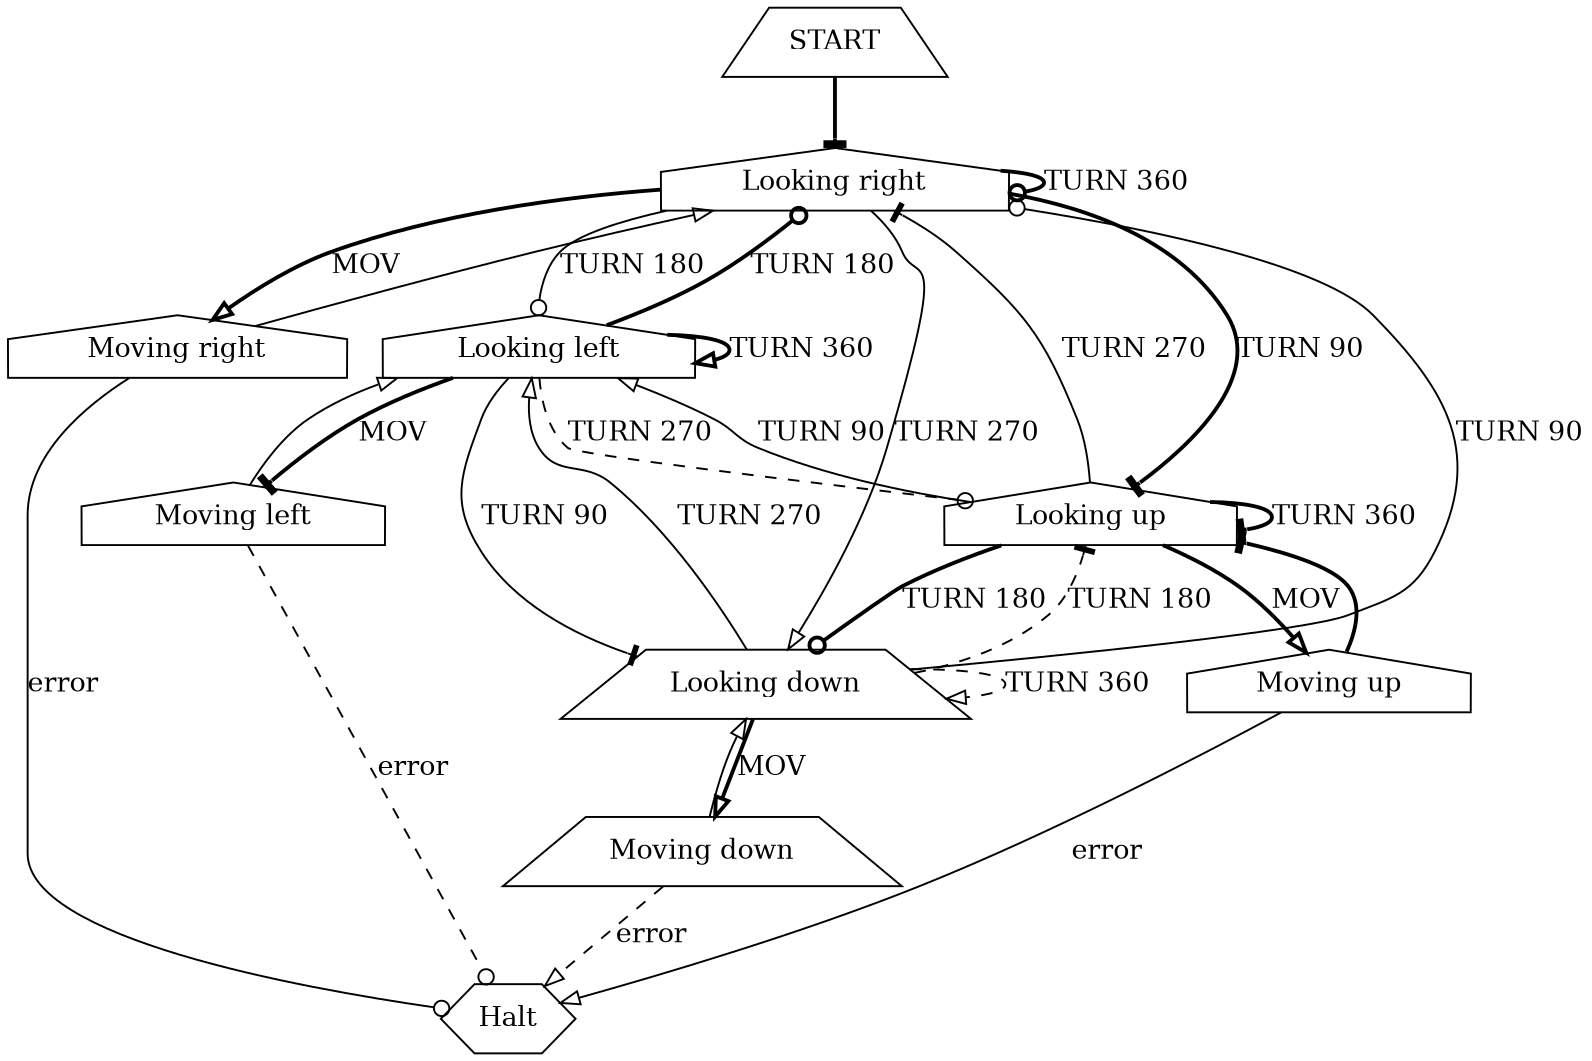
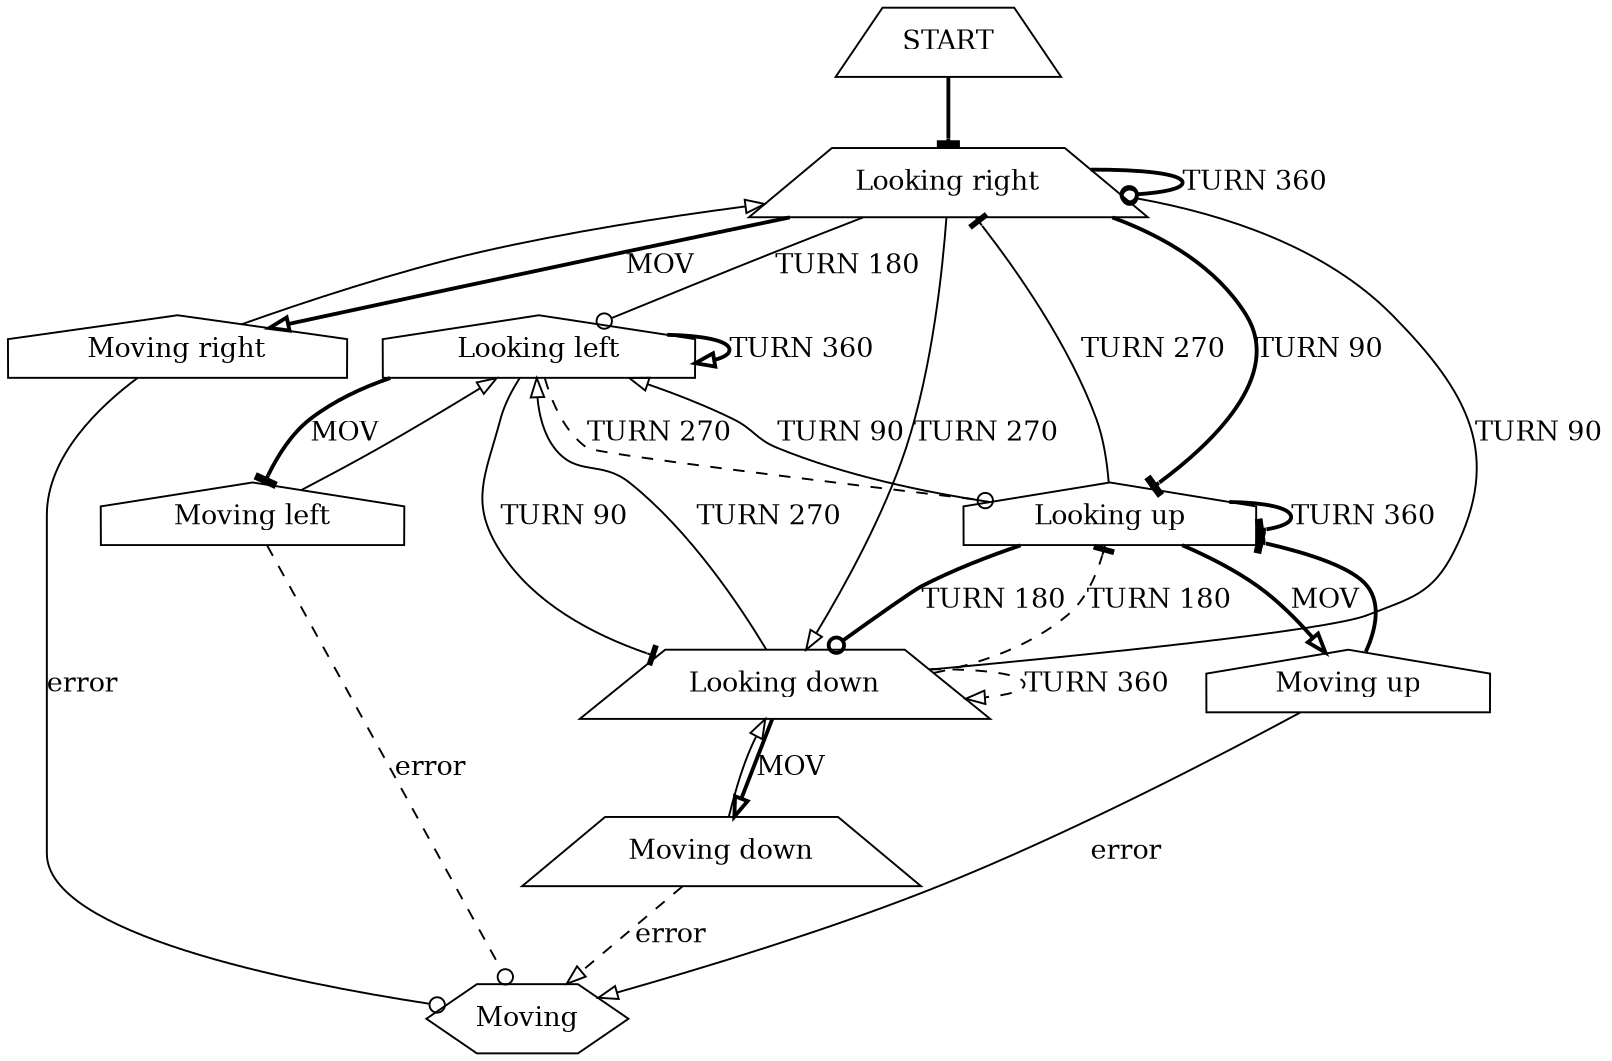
(835, 183) -> (948, 183)
(705, 281) -> none
(508, 1019) -> (527, 1019)
